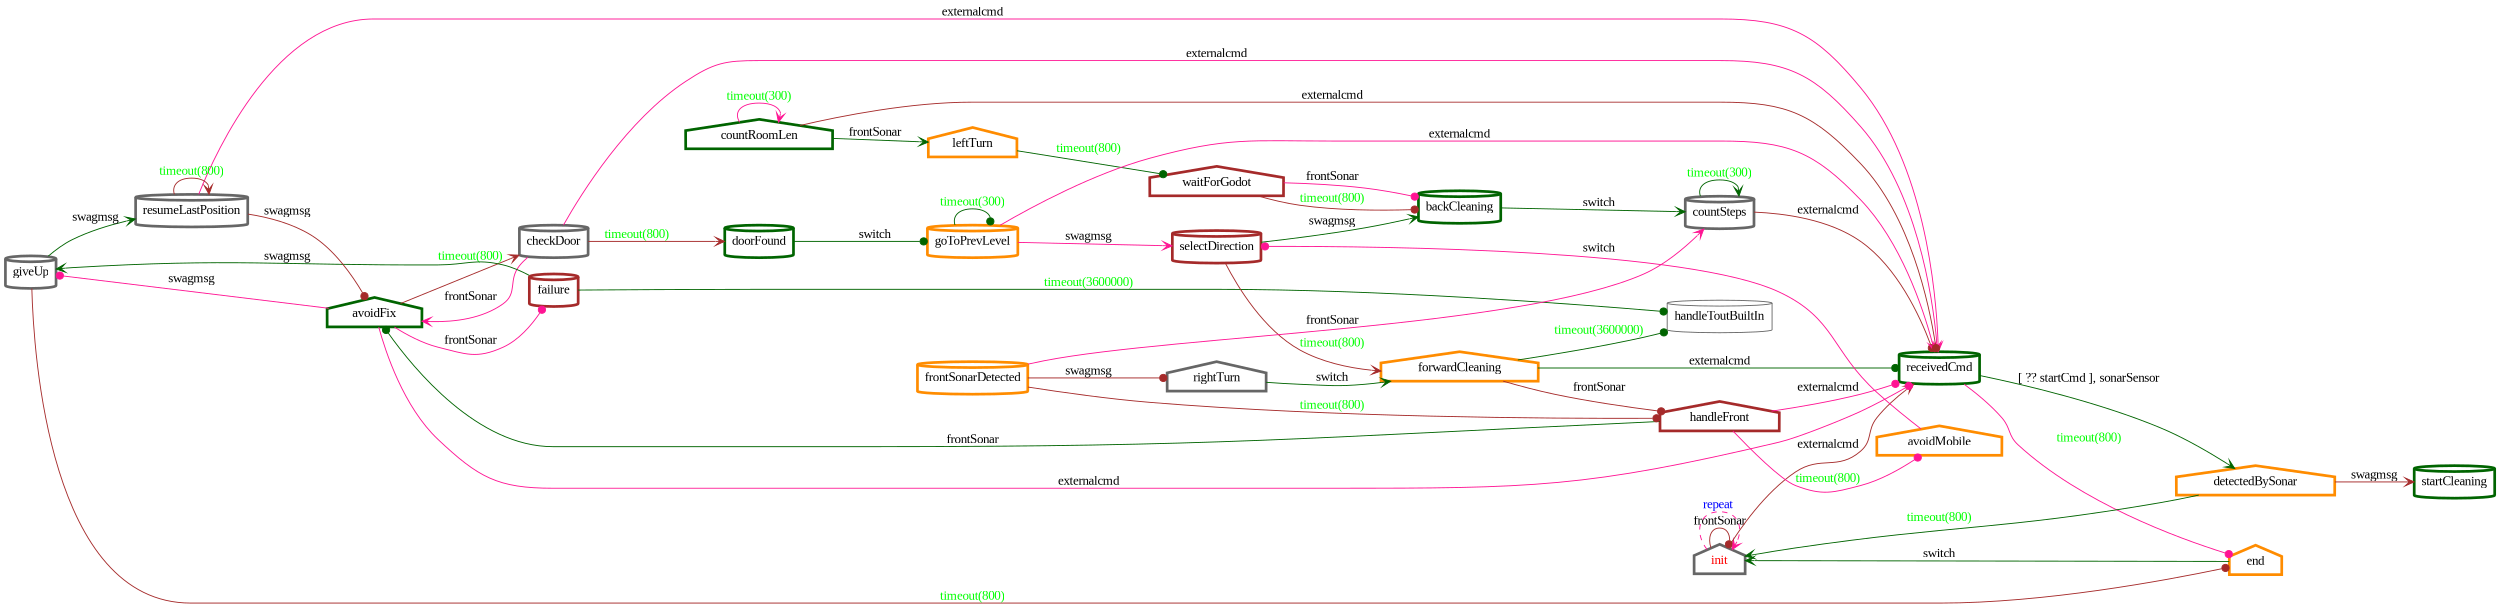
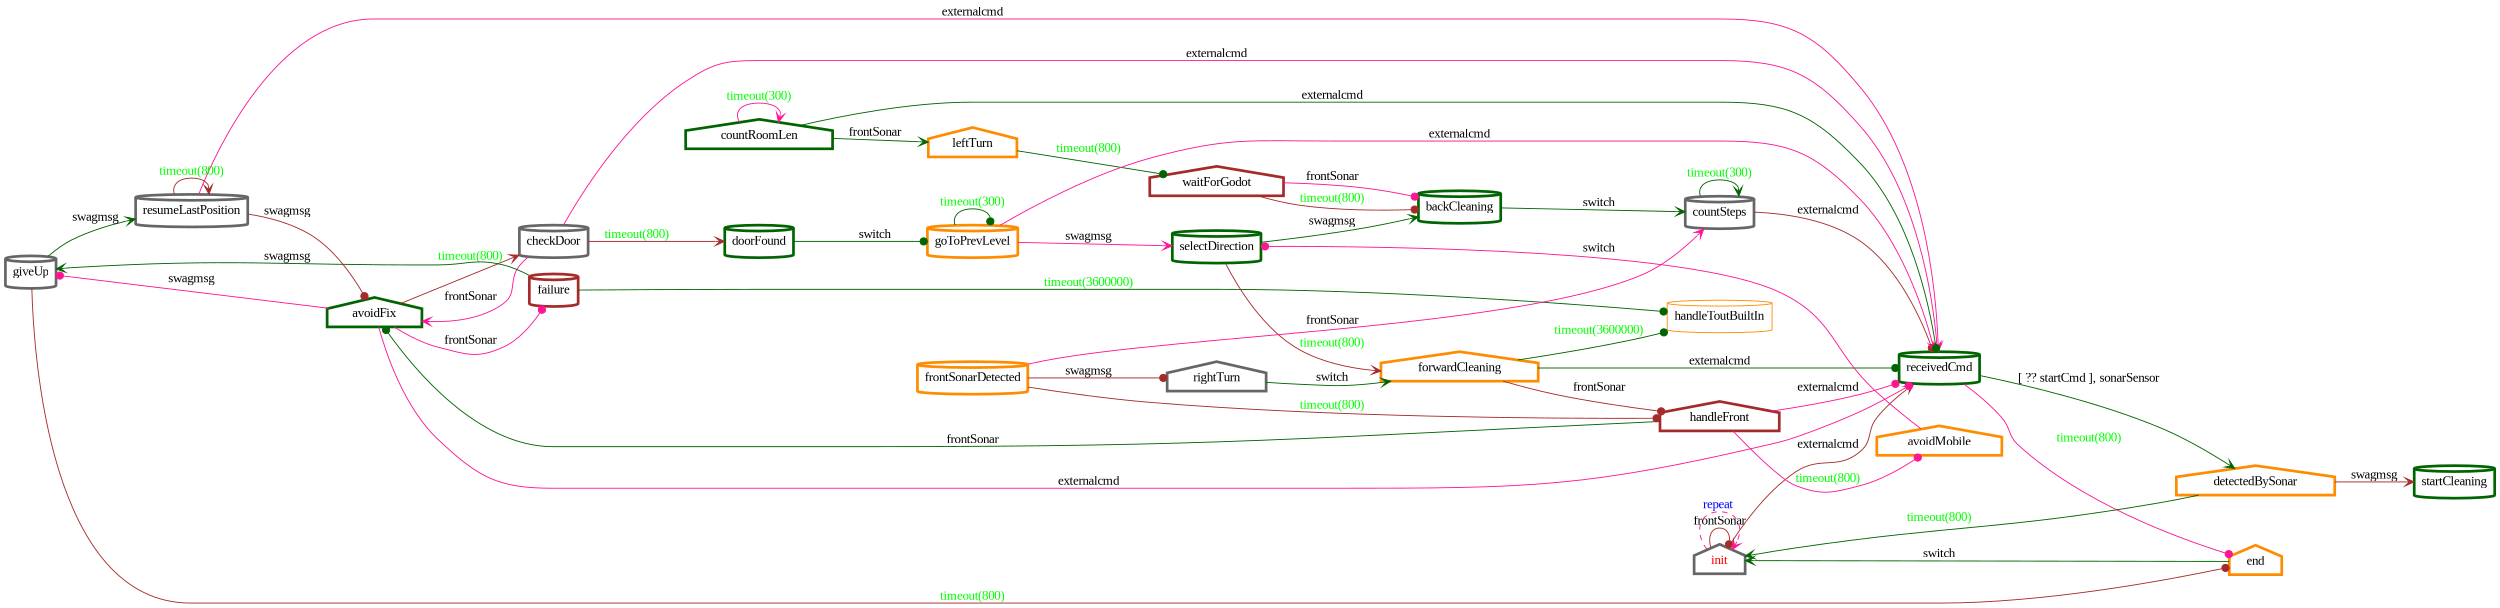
(1438, 102) -> (1438, 102)
(1217, 247) -> (1217, 247)
(1720, 316) -> (1720, 316)
